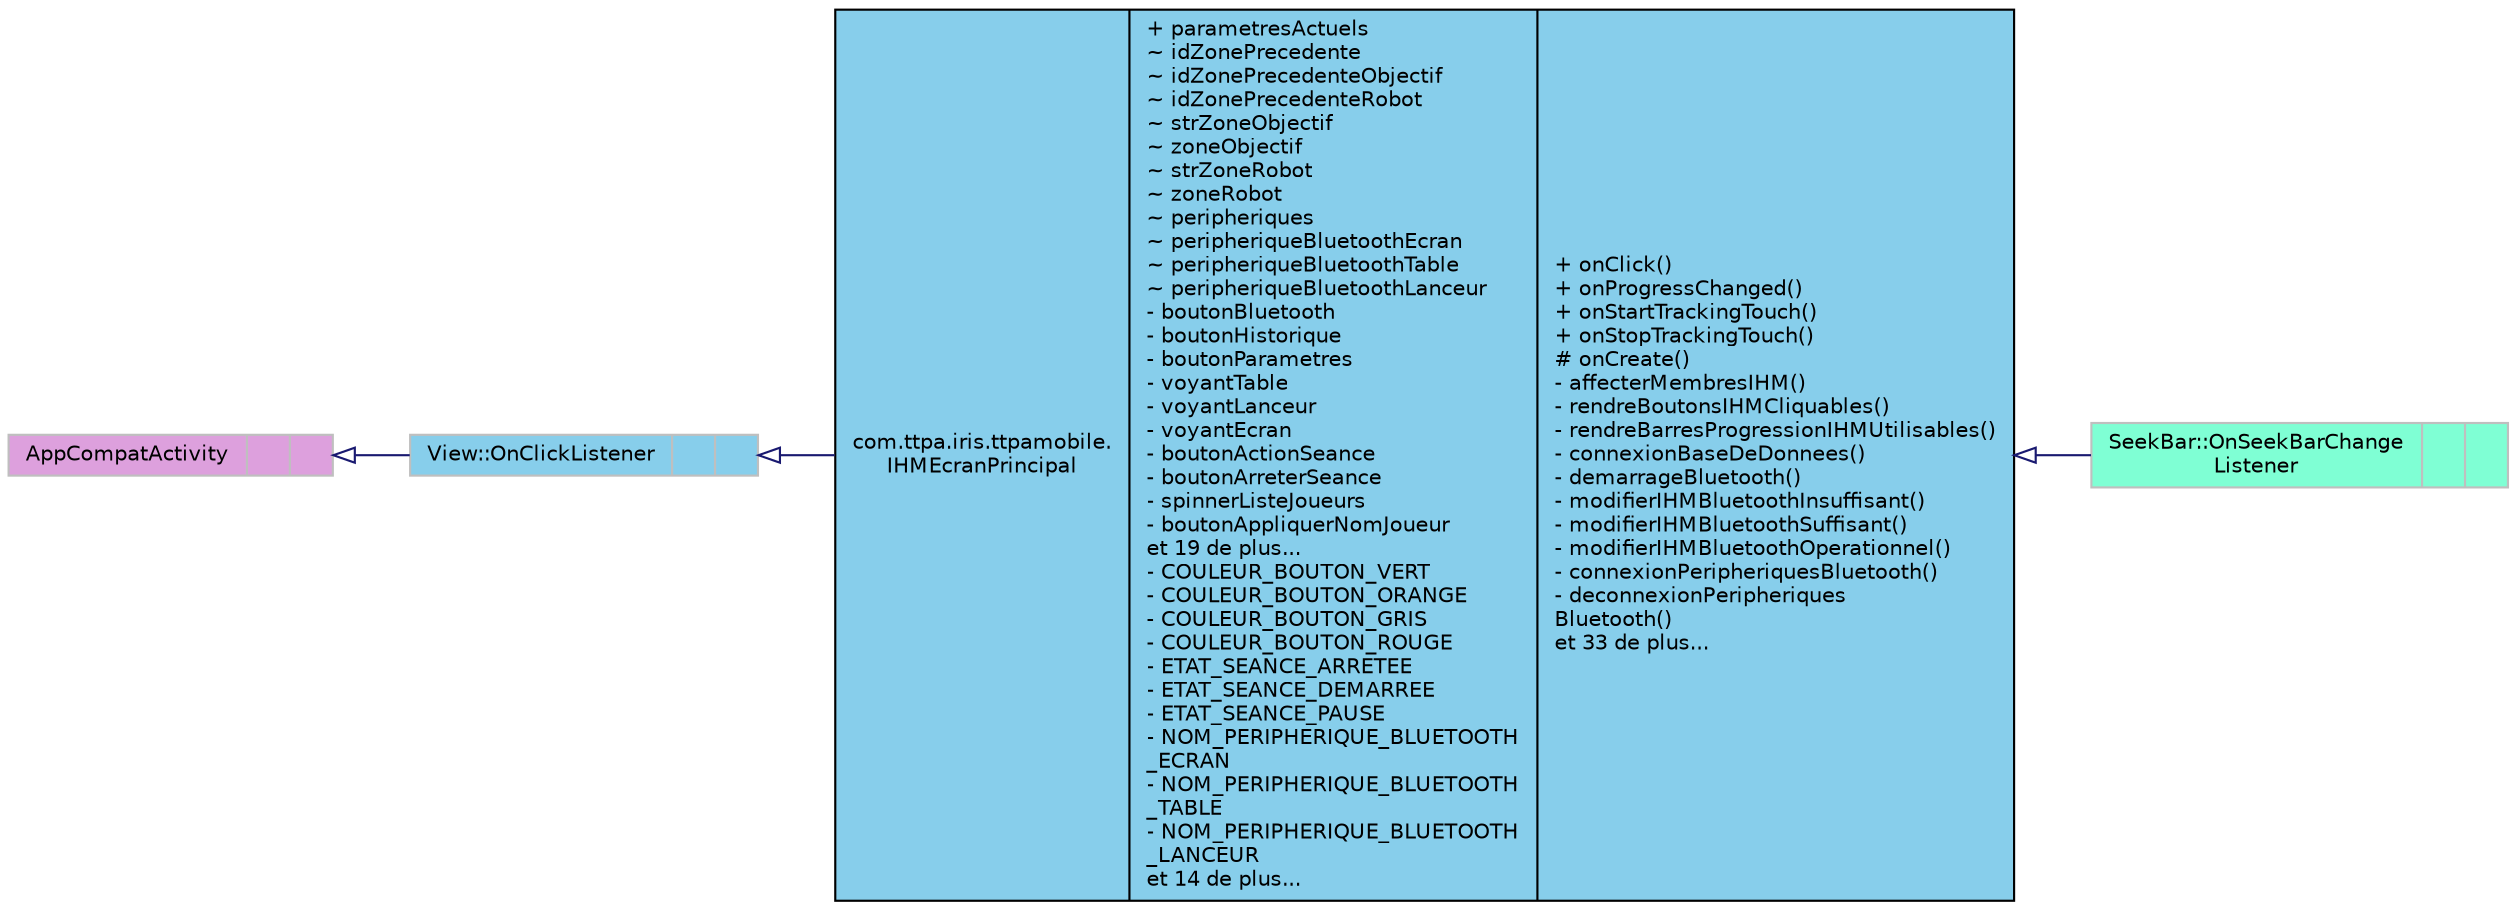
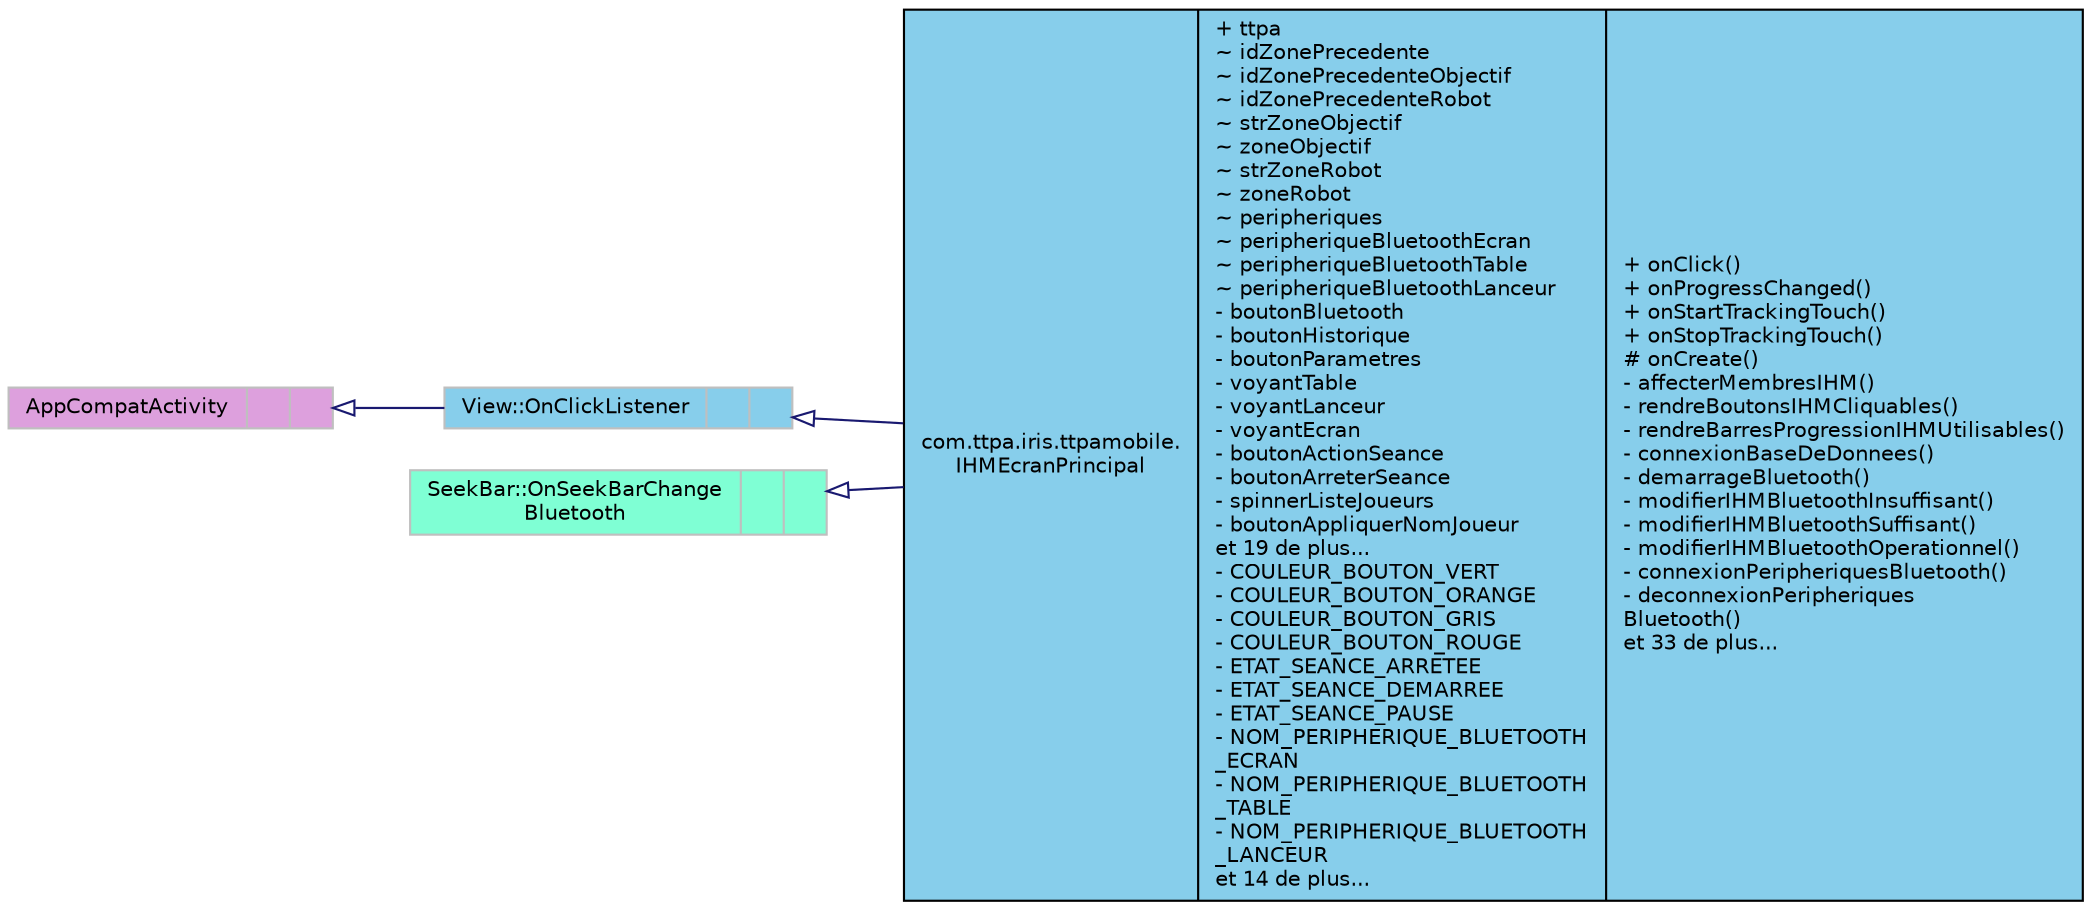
(1258, 29) -> (1249, 29)
(2063, 455) -> (876, 489)
(2257, 466) -> (575, 513)
